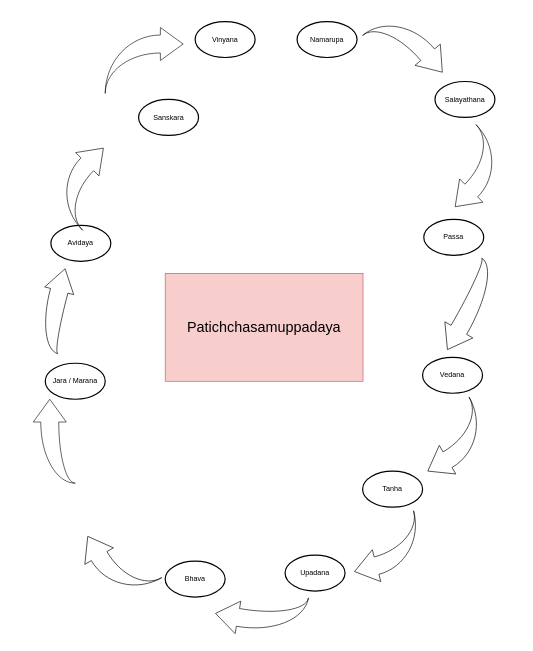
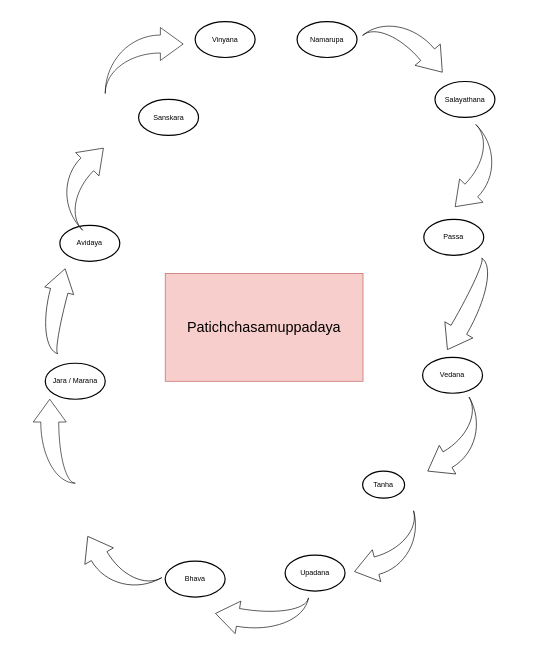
(81, 243) -> (90, 243)
(393, 489) -> (384, 485)
